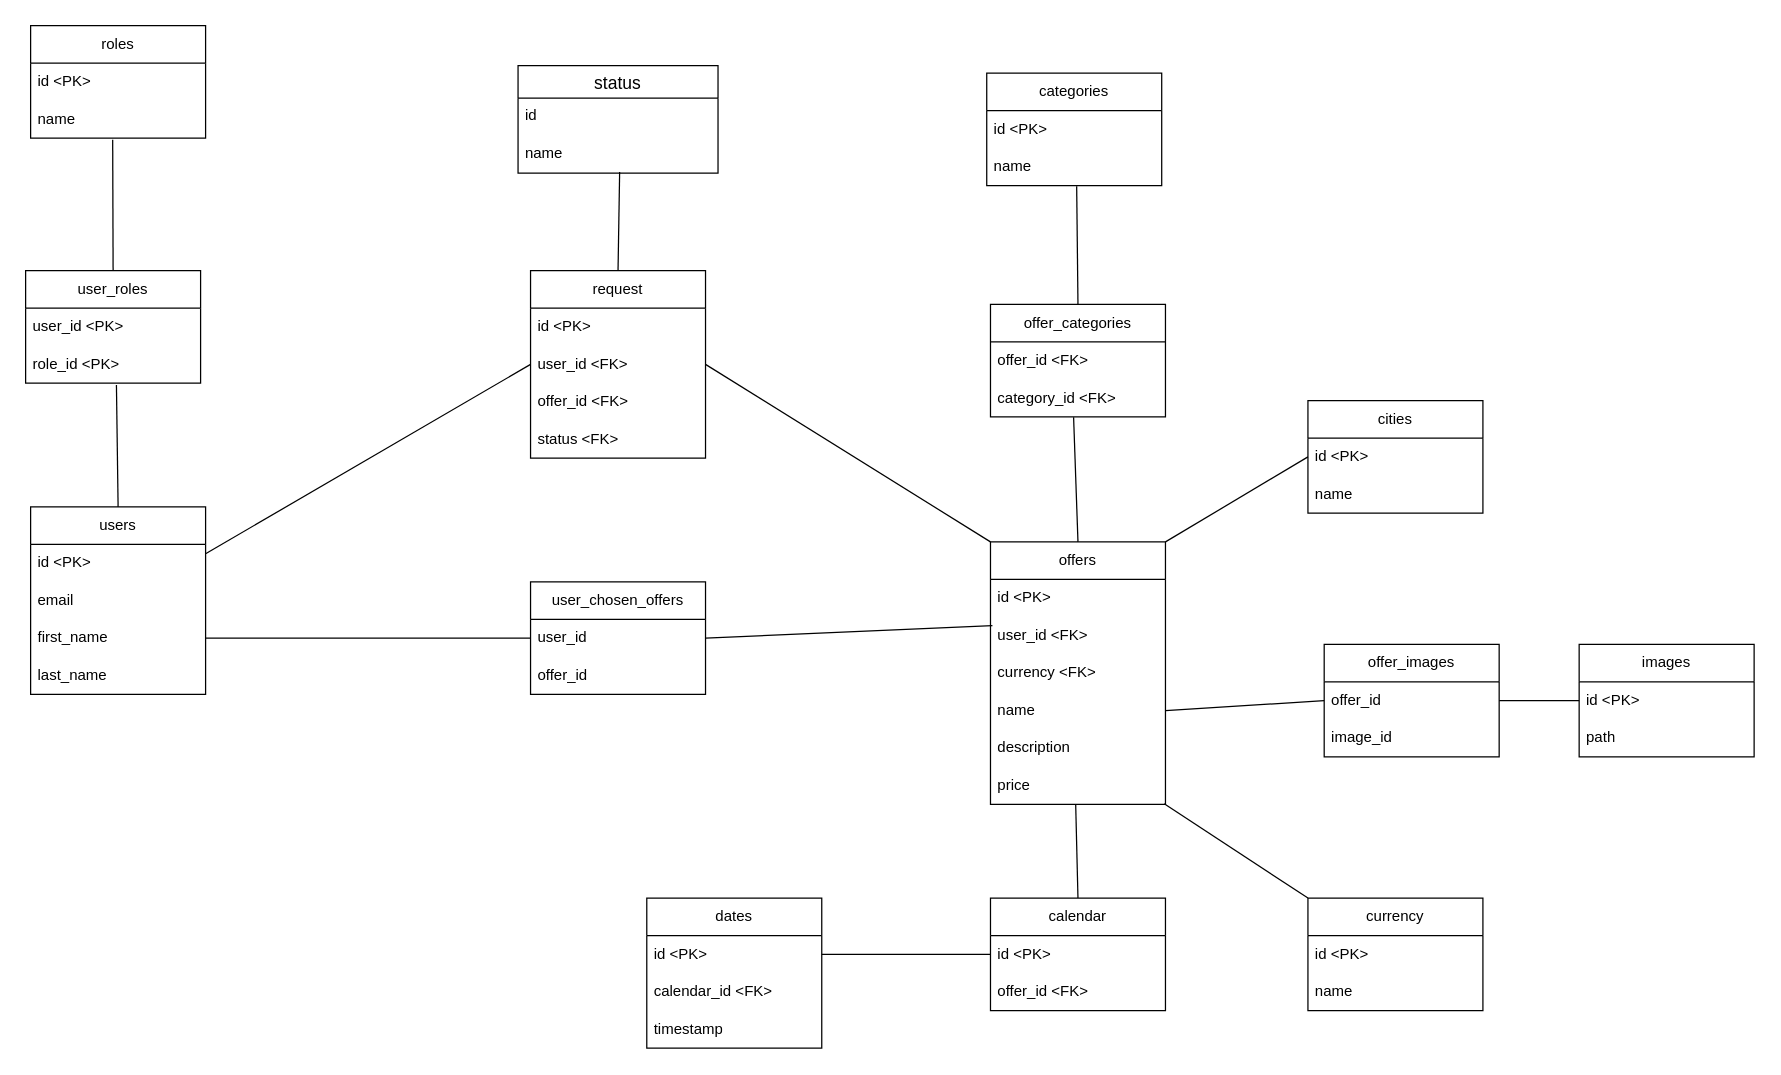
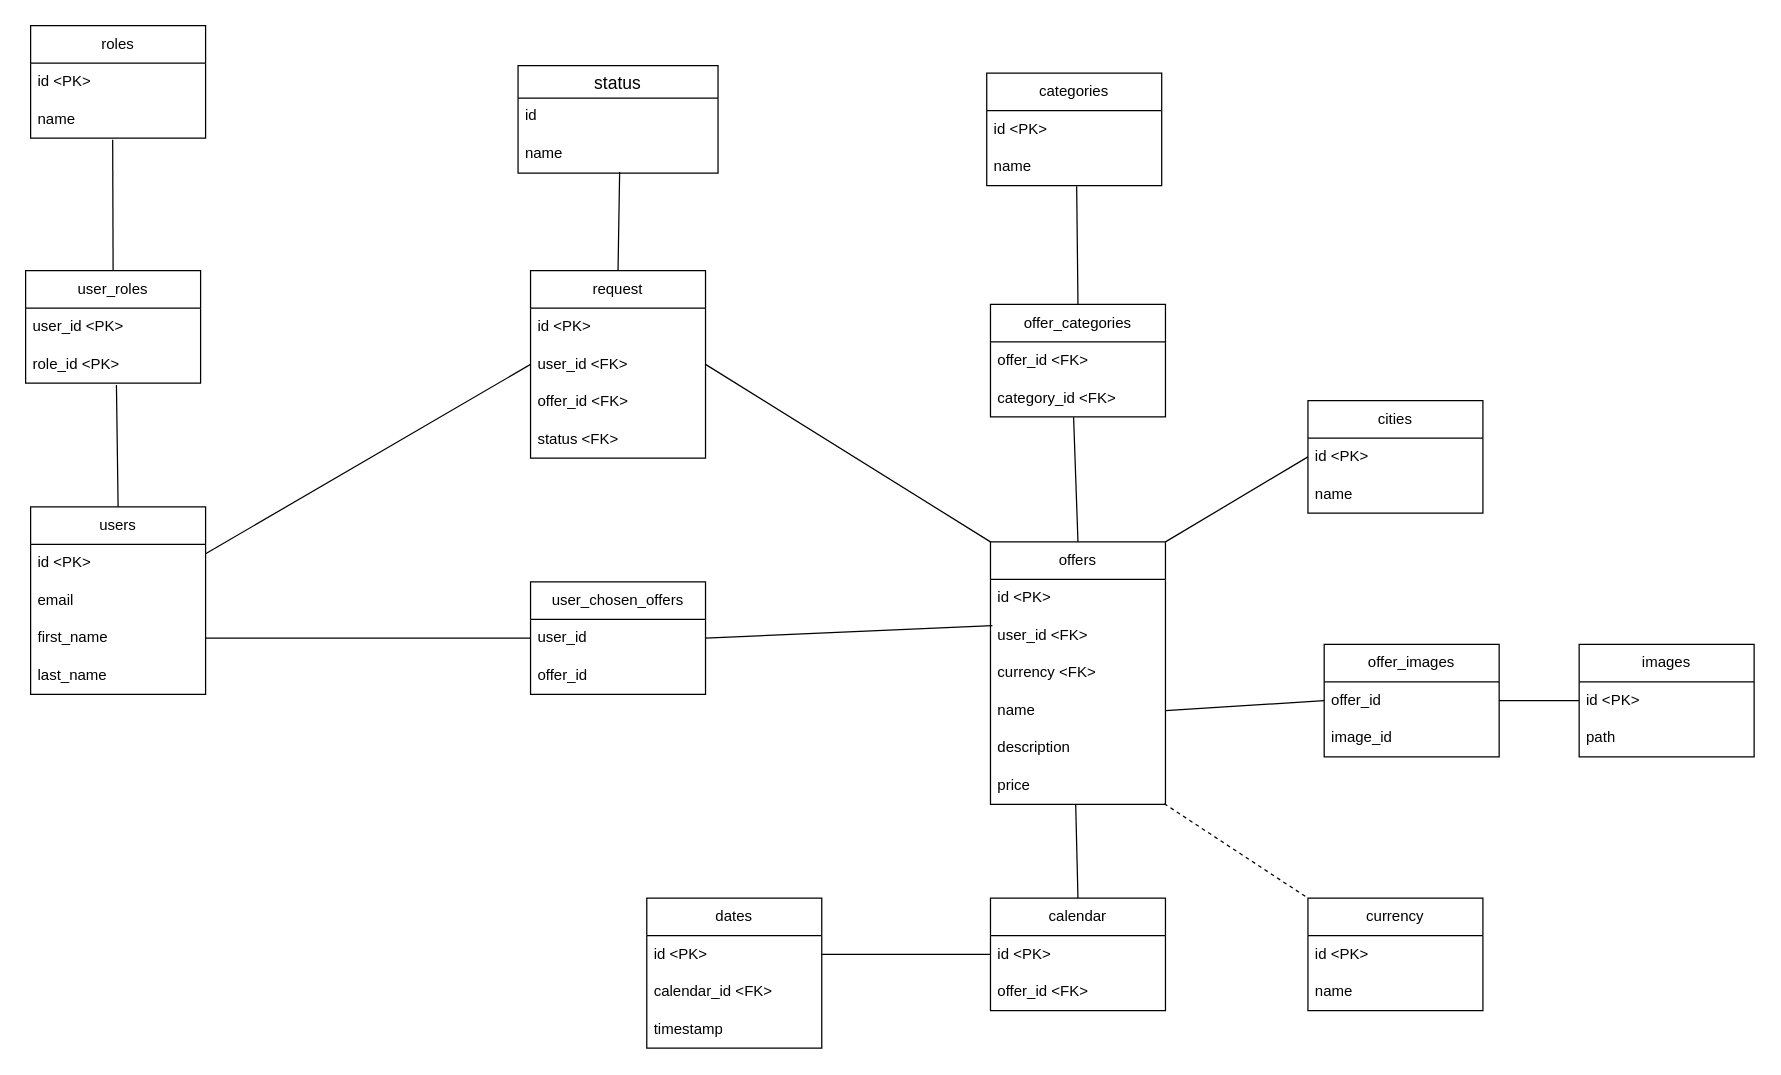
(1237, 851) -> (1237, 851)
